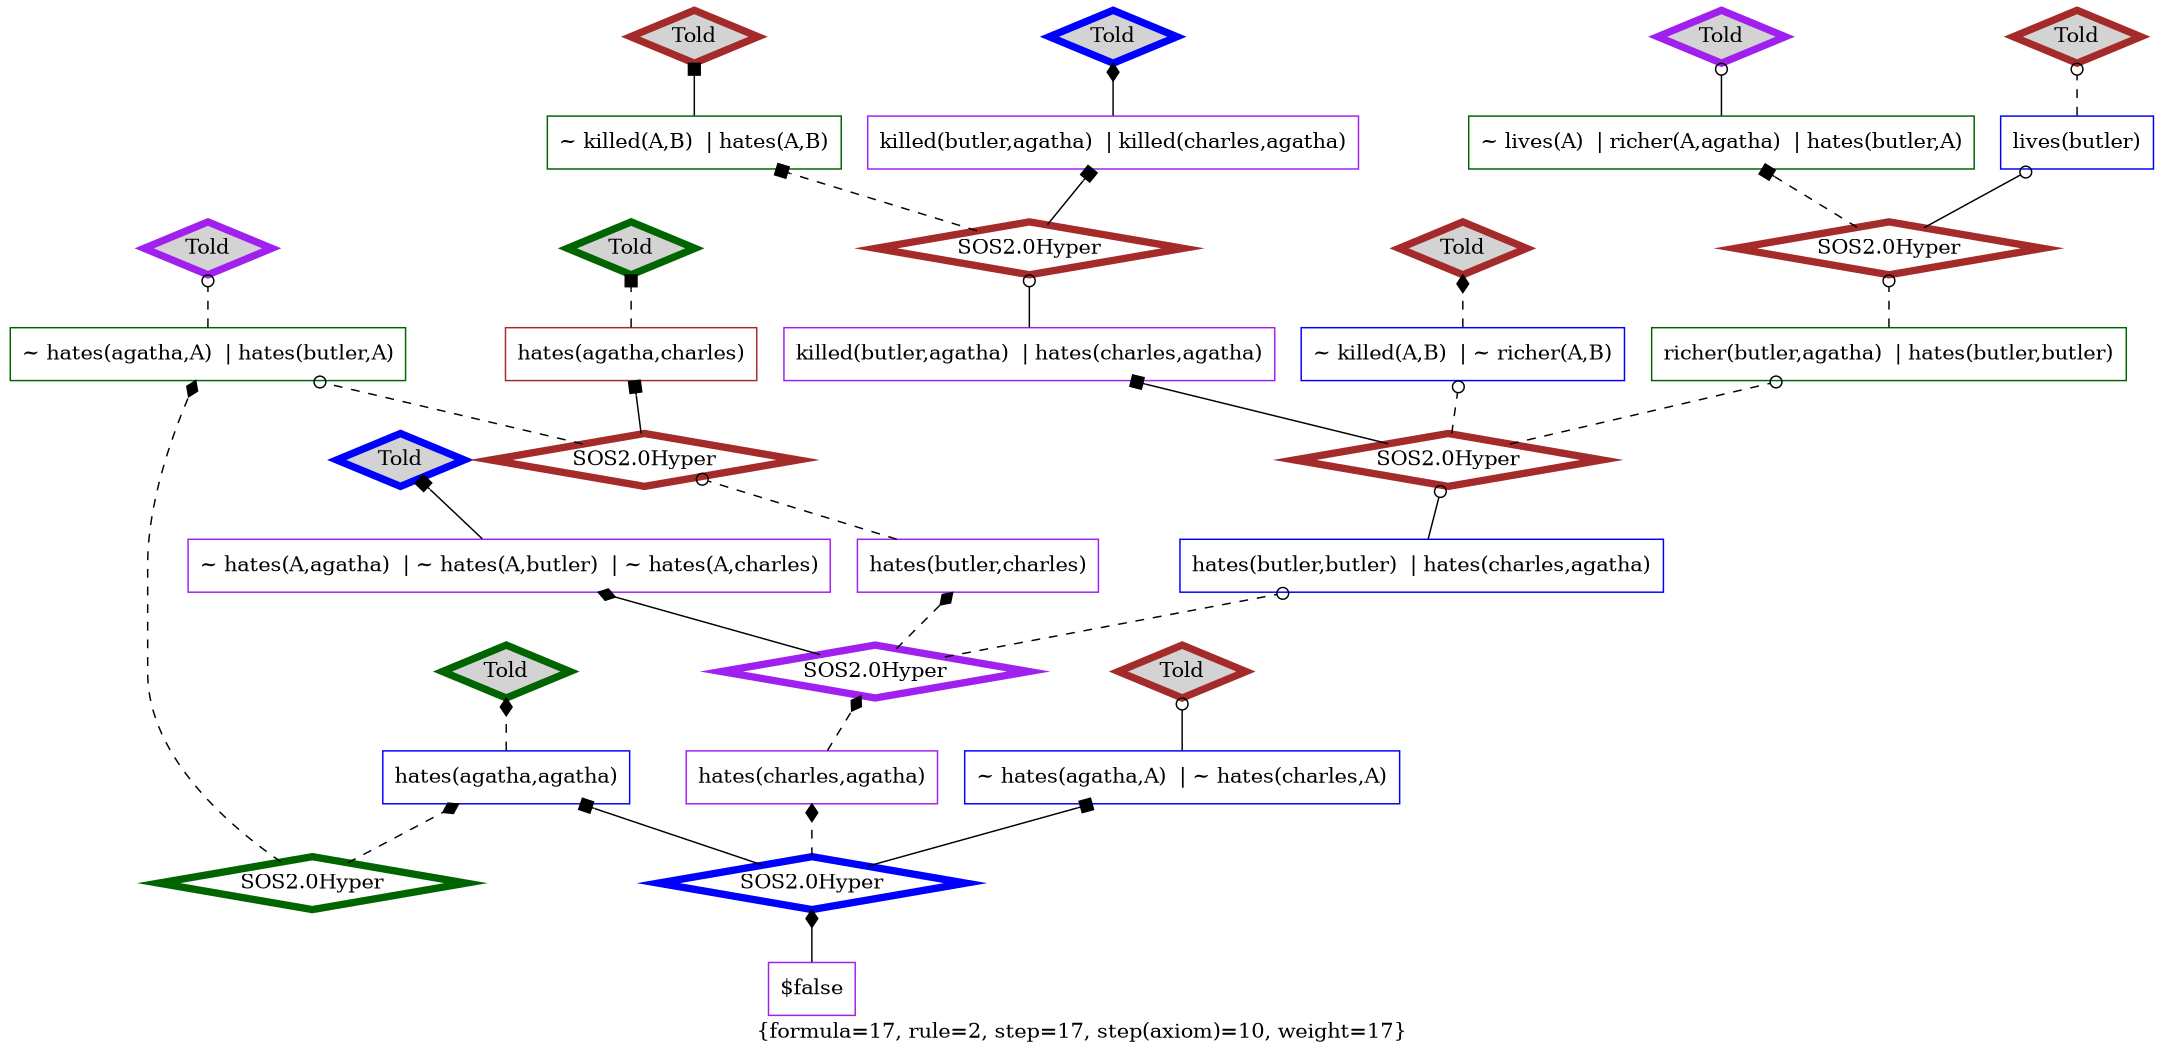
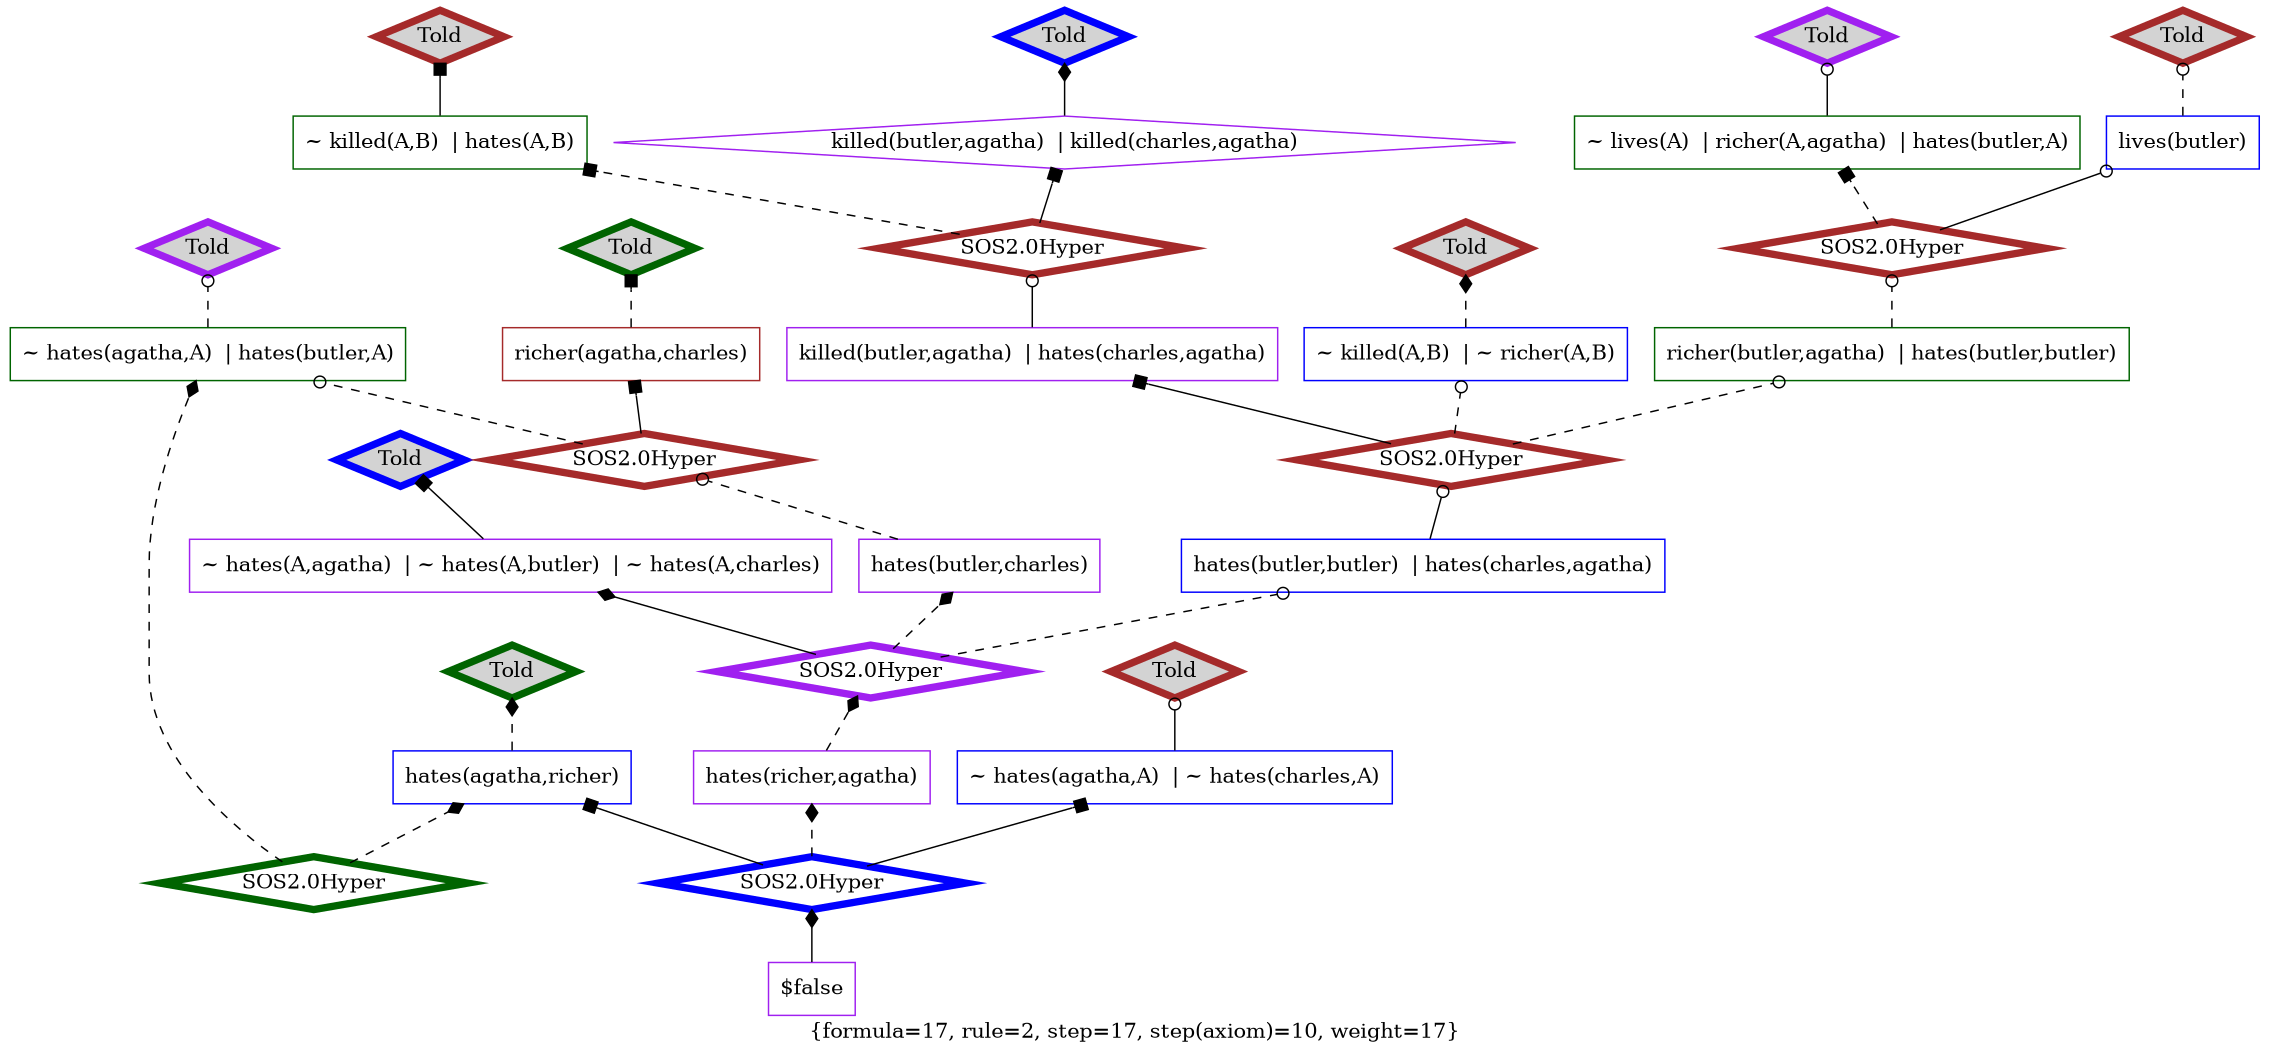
(1113, 143) -> (1065, 143)
(631, 354) -> (631, 354)
(506, 777) -> (512, 777)
(812, 777) -> (812, 777)
